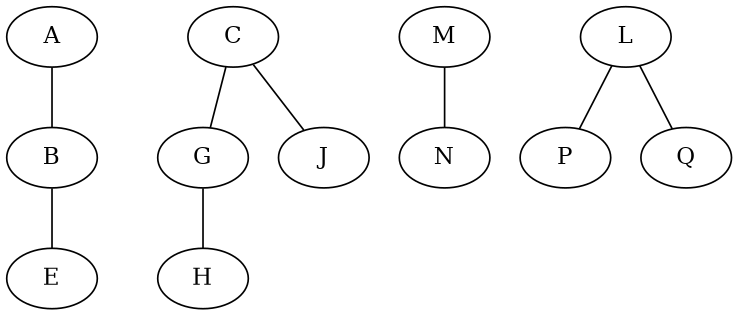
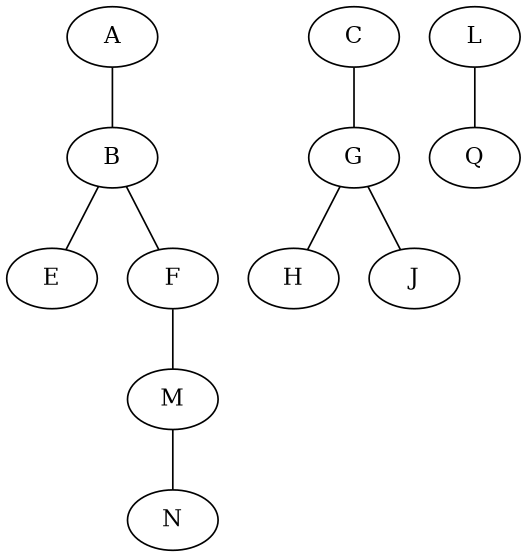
(279, 97) -> (384, 218)
(565, 158) -> none
none -> (173, 279)
